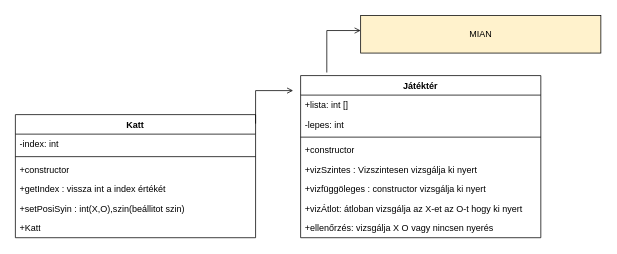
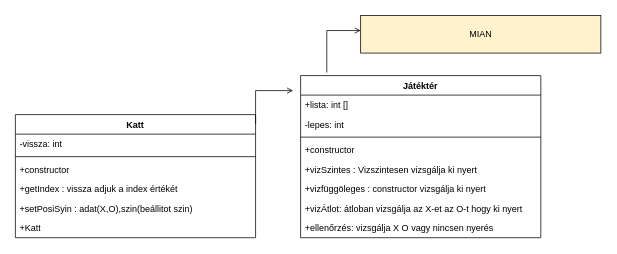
(43, 145) -> (45, 145)
(104, 190) -> (110, 190)
(114, 209) -> (118, 209)
